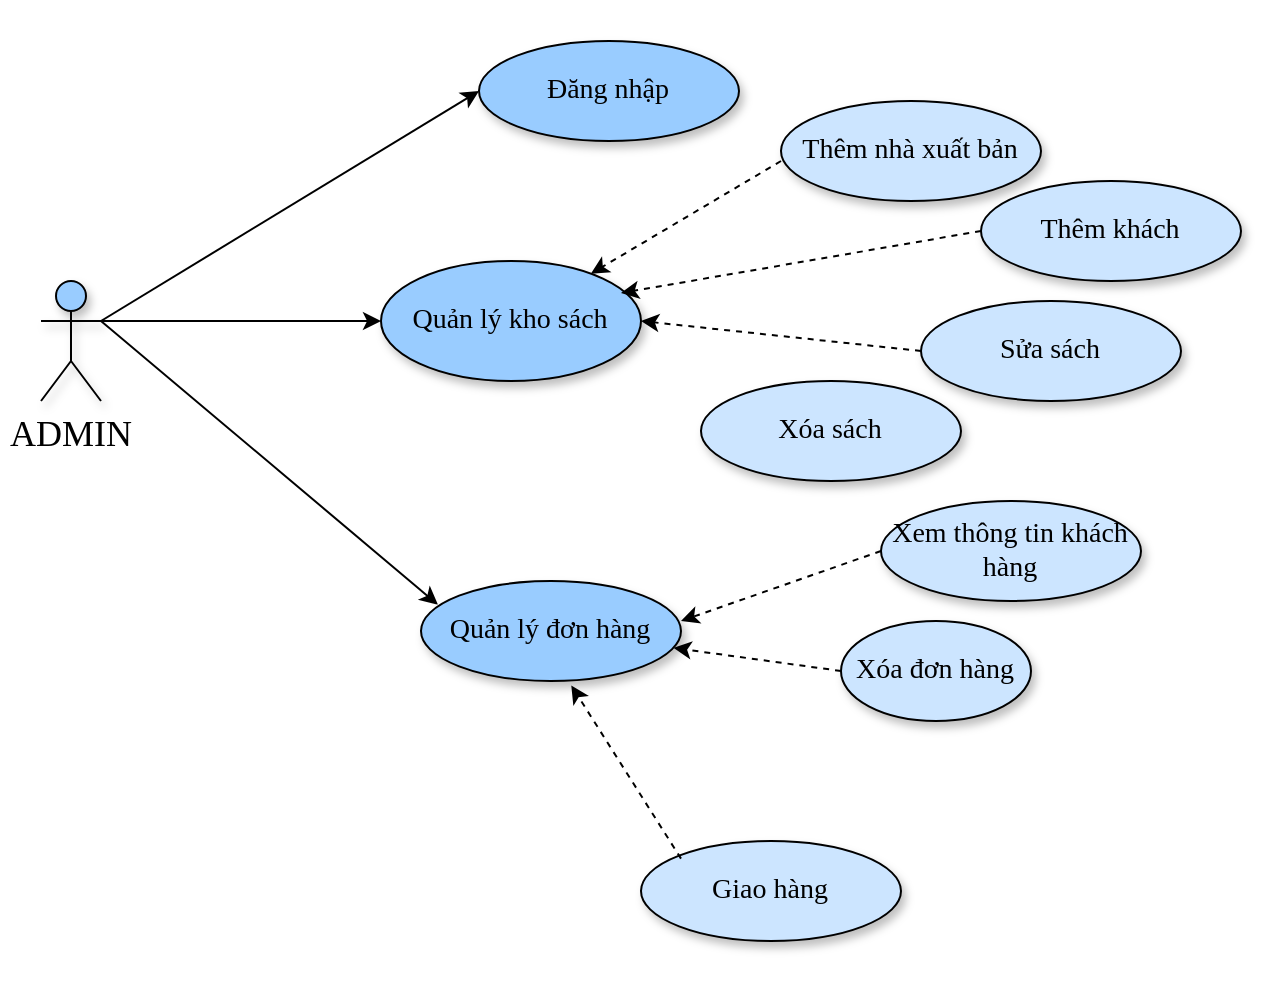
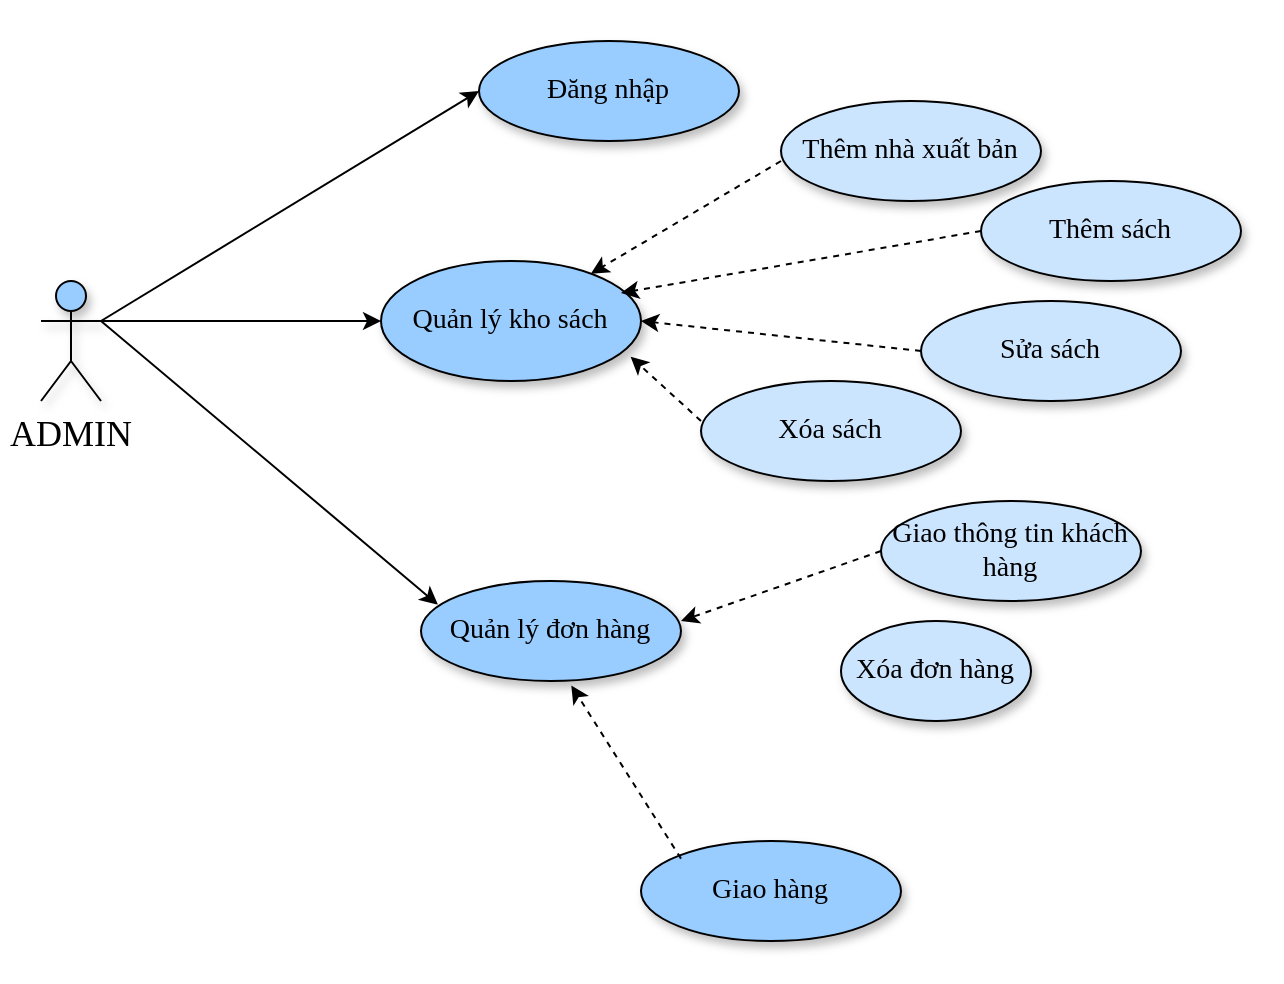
(1111, 231) -> (1111, 231)
none -> (671, 393)
(1011, 551) -> (1011, 551)
(763, 660) -> none
(771, 891) -> (771, 891)
